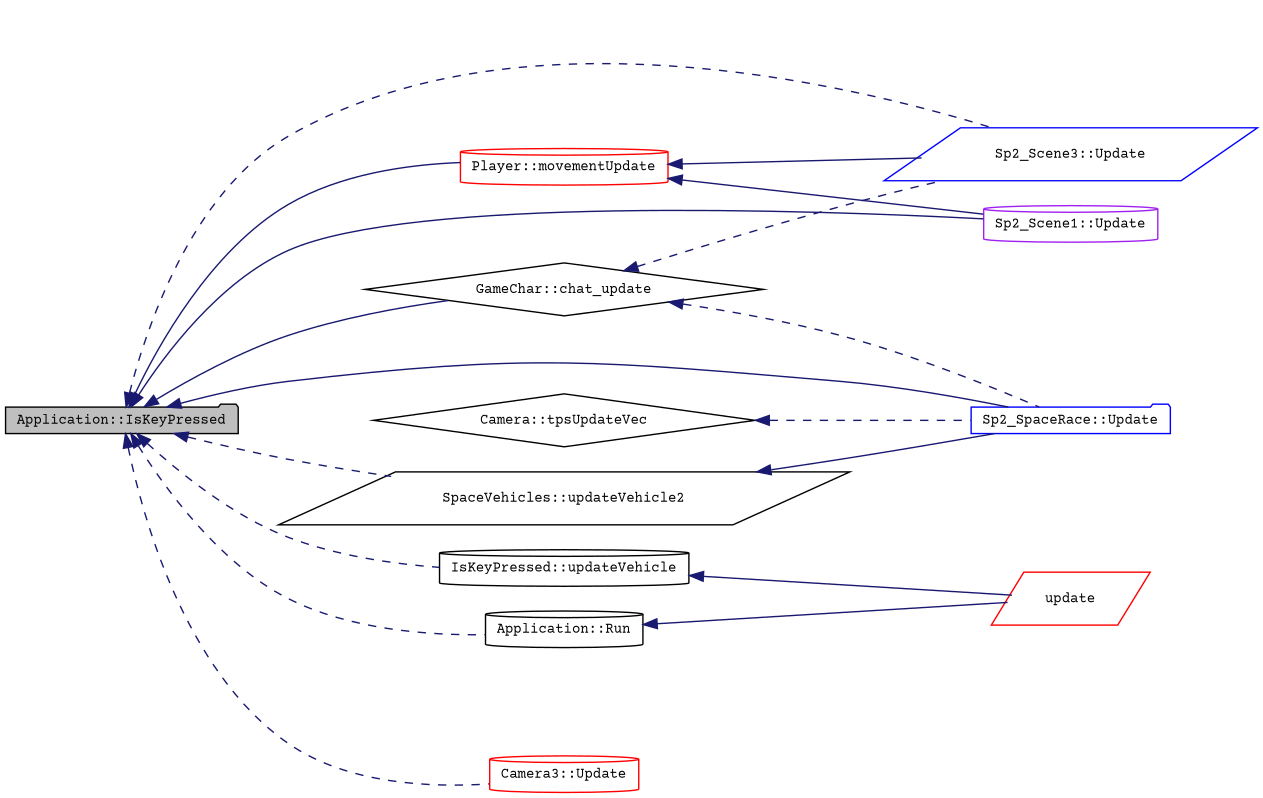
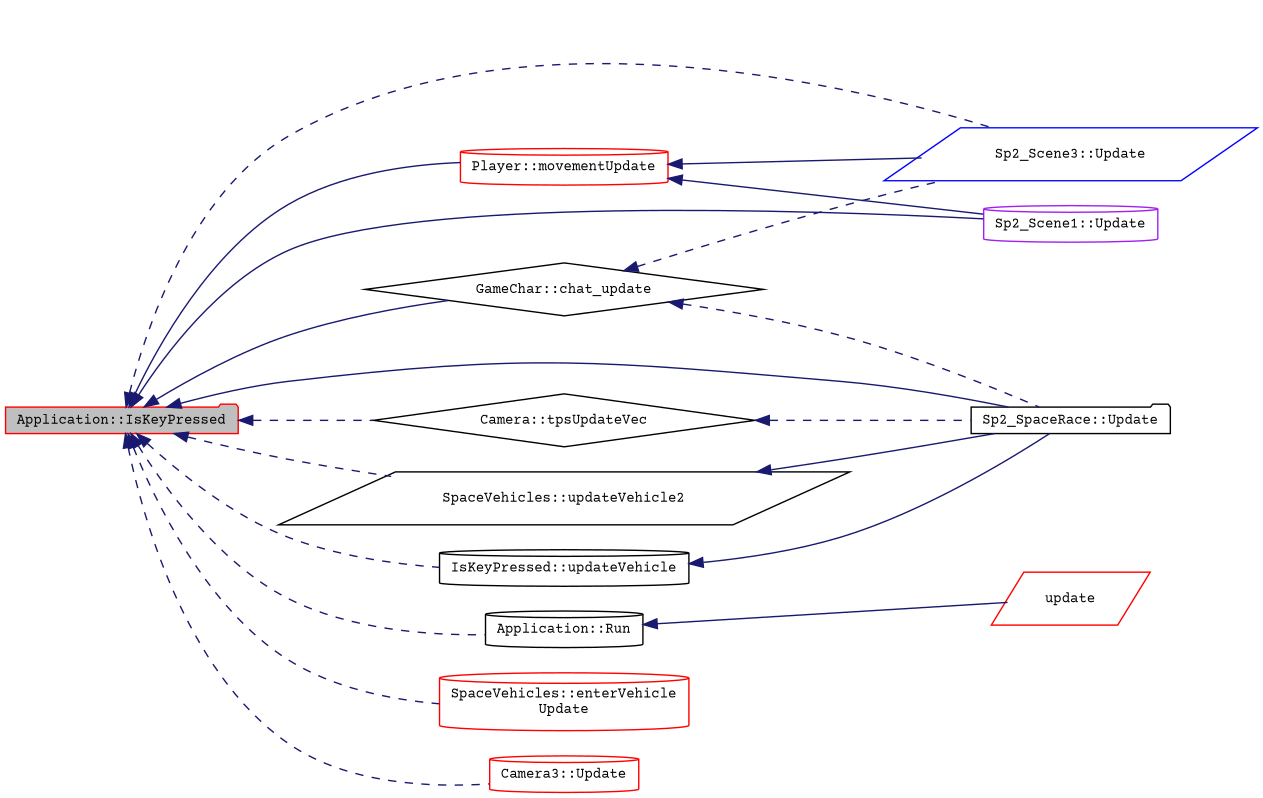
(122, 420) -> (122, 420)
none -> (313, 420)
(1071, 420) -> (1071, 420)
(858, 586) -> (885, 521)
none -> (564, 702)
